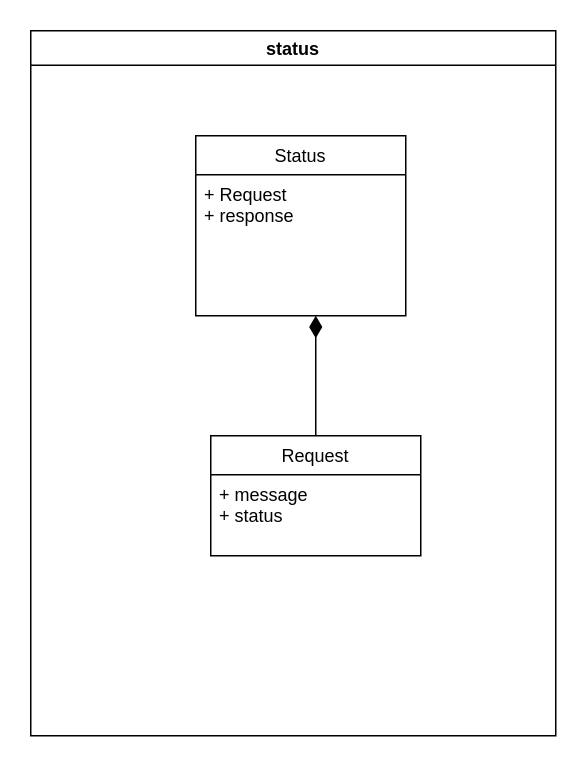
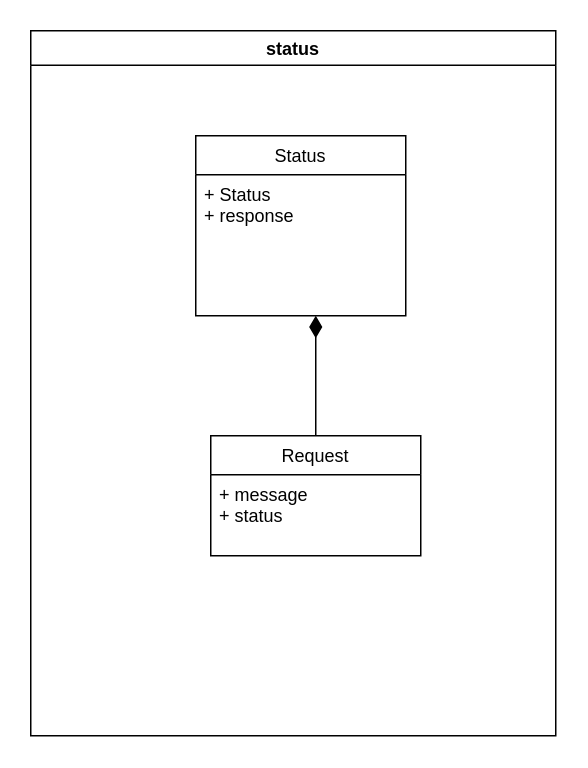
(247, 195) -> (242, 195)
